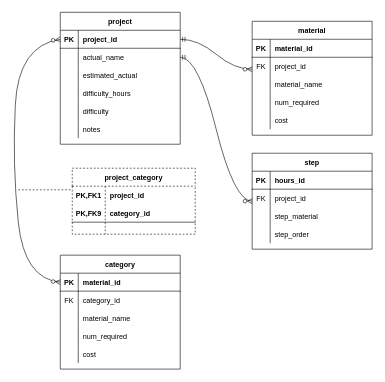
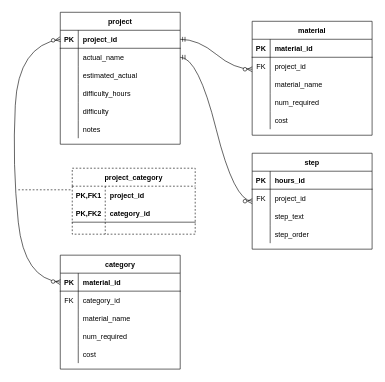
(89, 214) -> (89, 214)
(299, 217) -> (293, 217)
